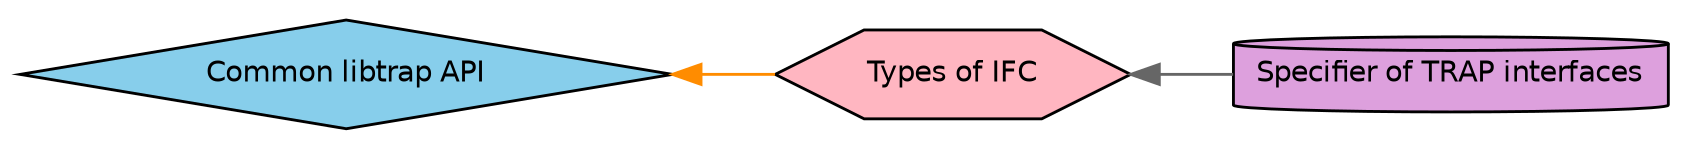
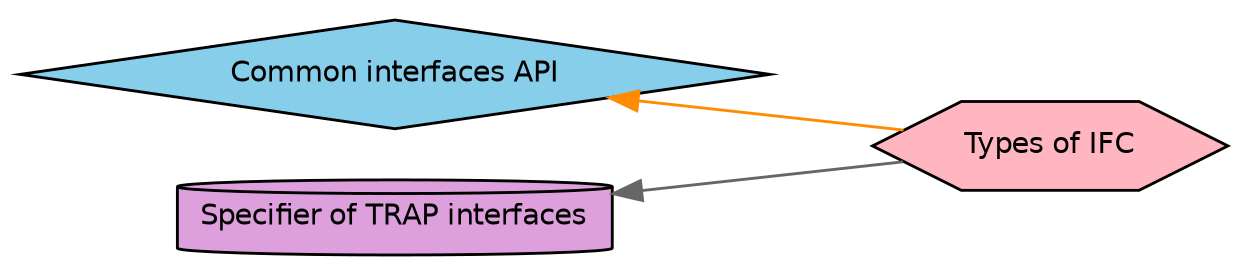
(346, 74) -> (395, 74)
(1197, 74) -> (773, 176)
